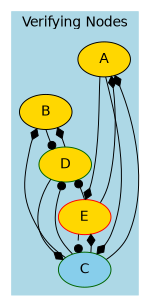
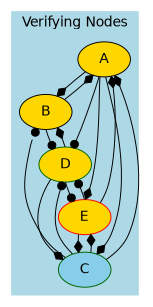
none -> (75, 80)
none -> (75, 91)
none -> (88, 109)
none -> (67, 188)
(28, 205) -> (28, 205)
(78, 237) -> (78, 237)
